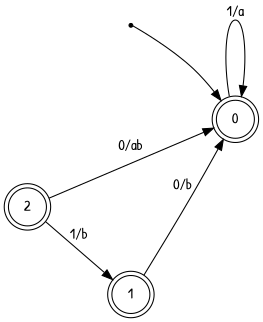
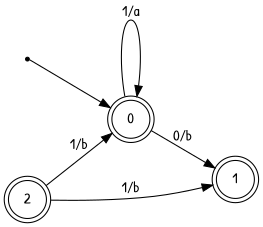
(131, 146) -> (79, 145)
(182, 212) -> (178, 147)
